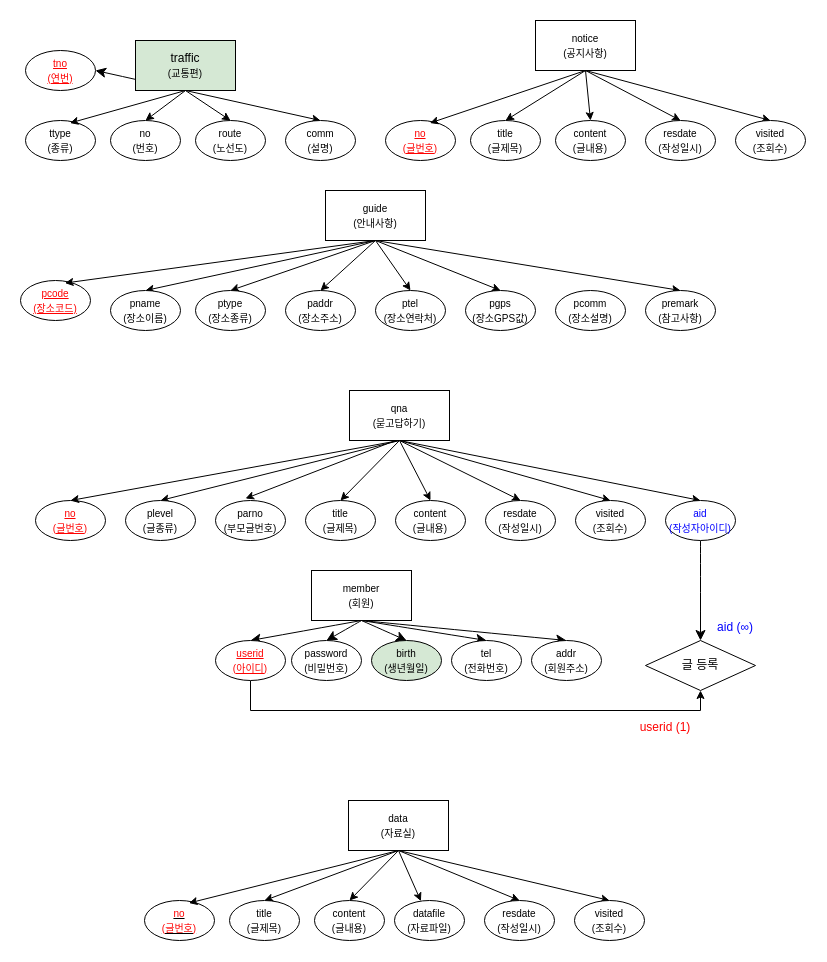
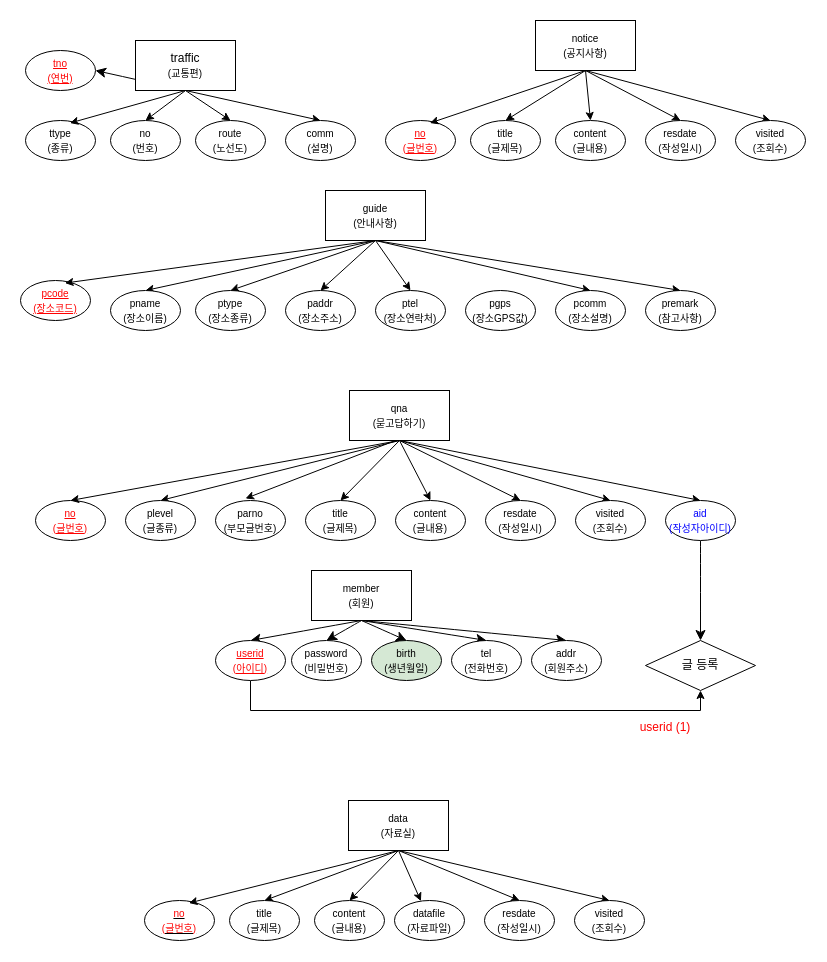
(186, 66) -> (186, 66)
(438, 265) -> none
none -> (485, 266)
(736, 626) -> none
